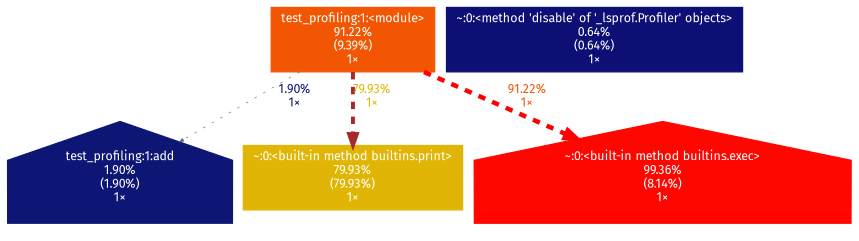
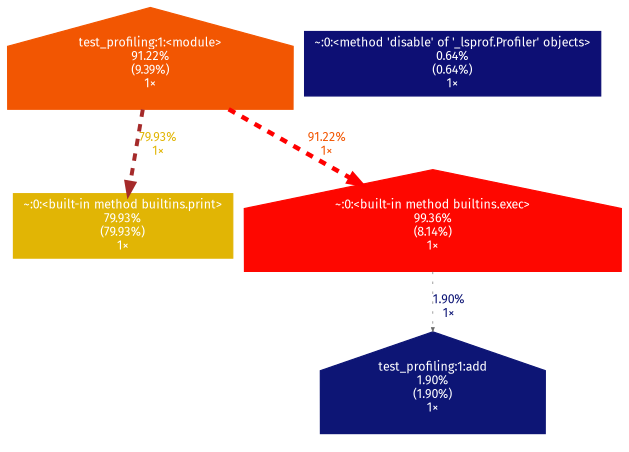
(353, 40) -> (150, 64)
(241, 106) -> (433, 299)
